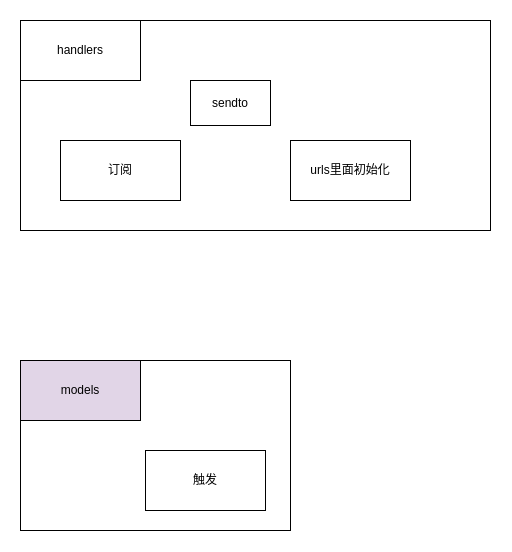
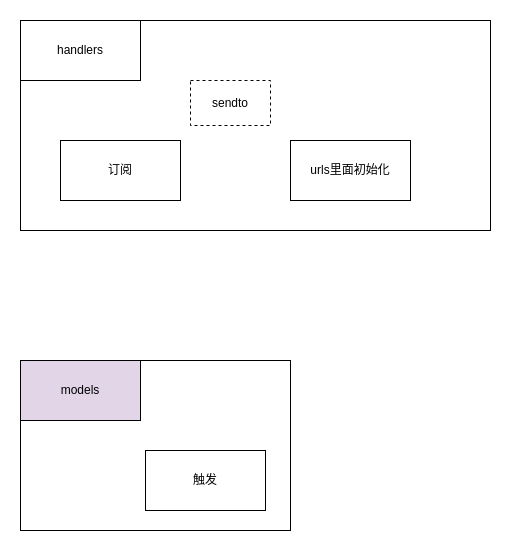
(231, 103) -> (231, 103)
